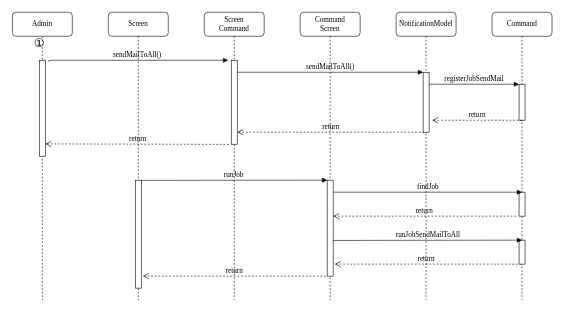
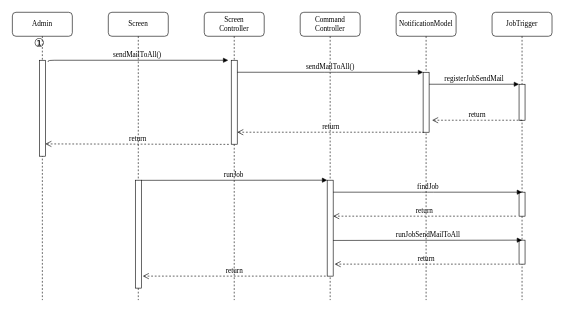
(234, 24) -> (234, 24)
(330, 24) -> (330, 24)
(522, 24) -> (522, 24)
